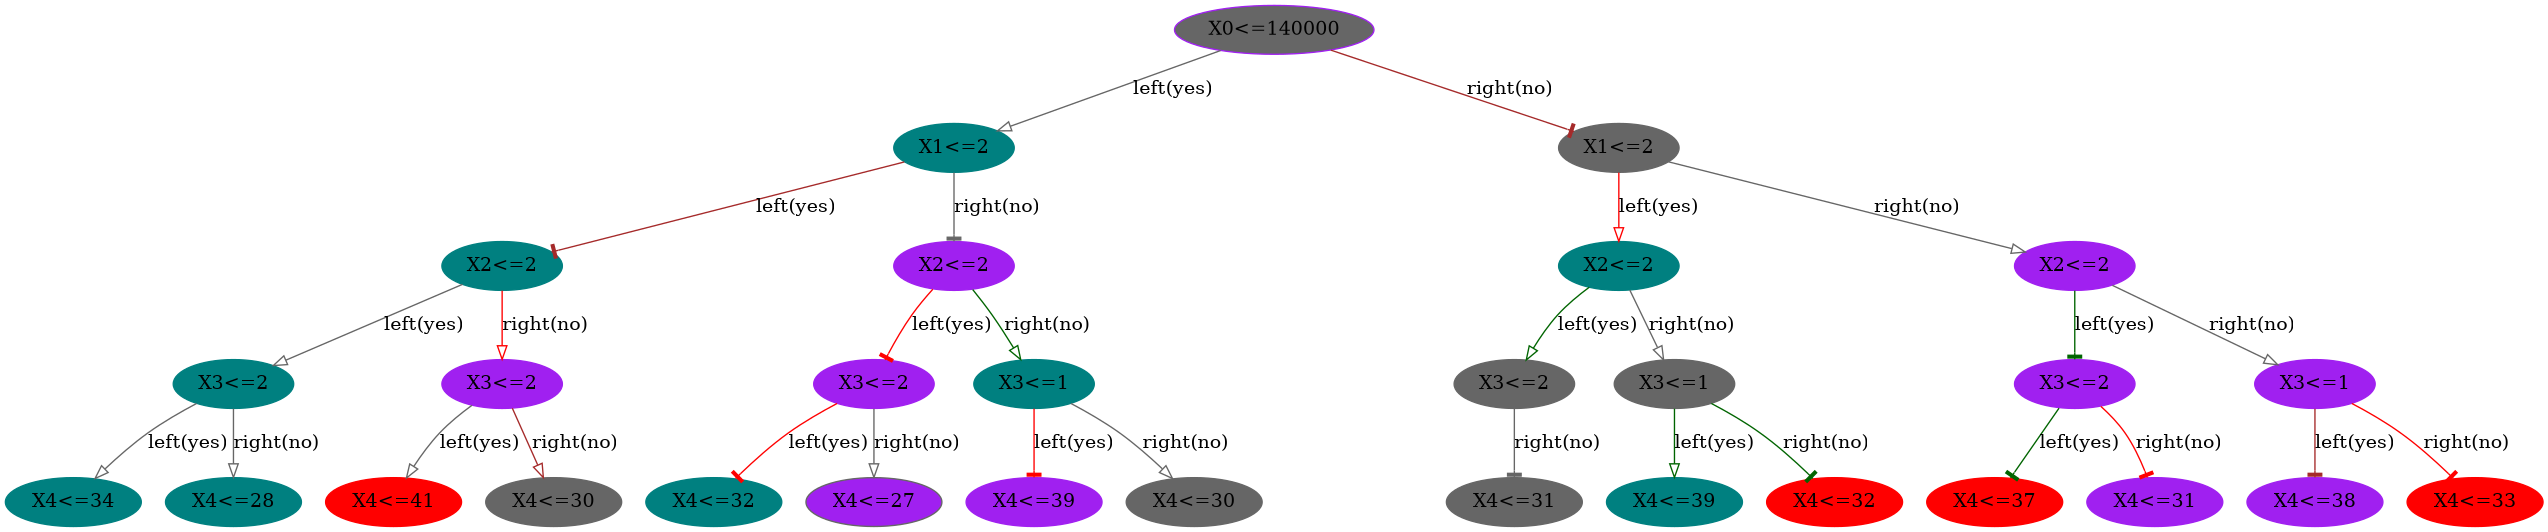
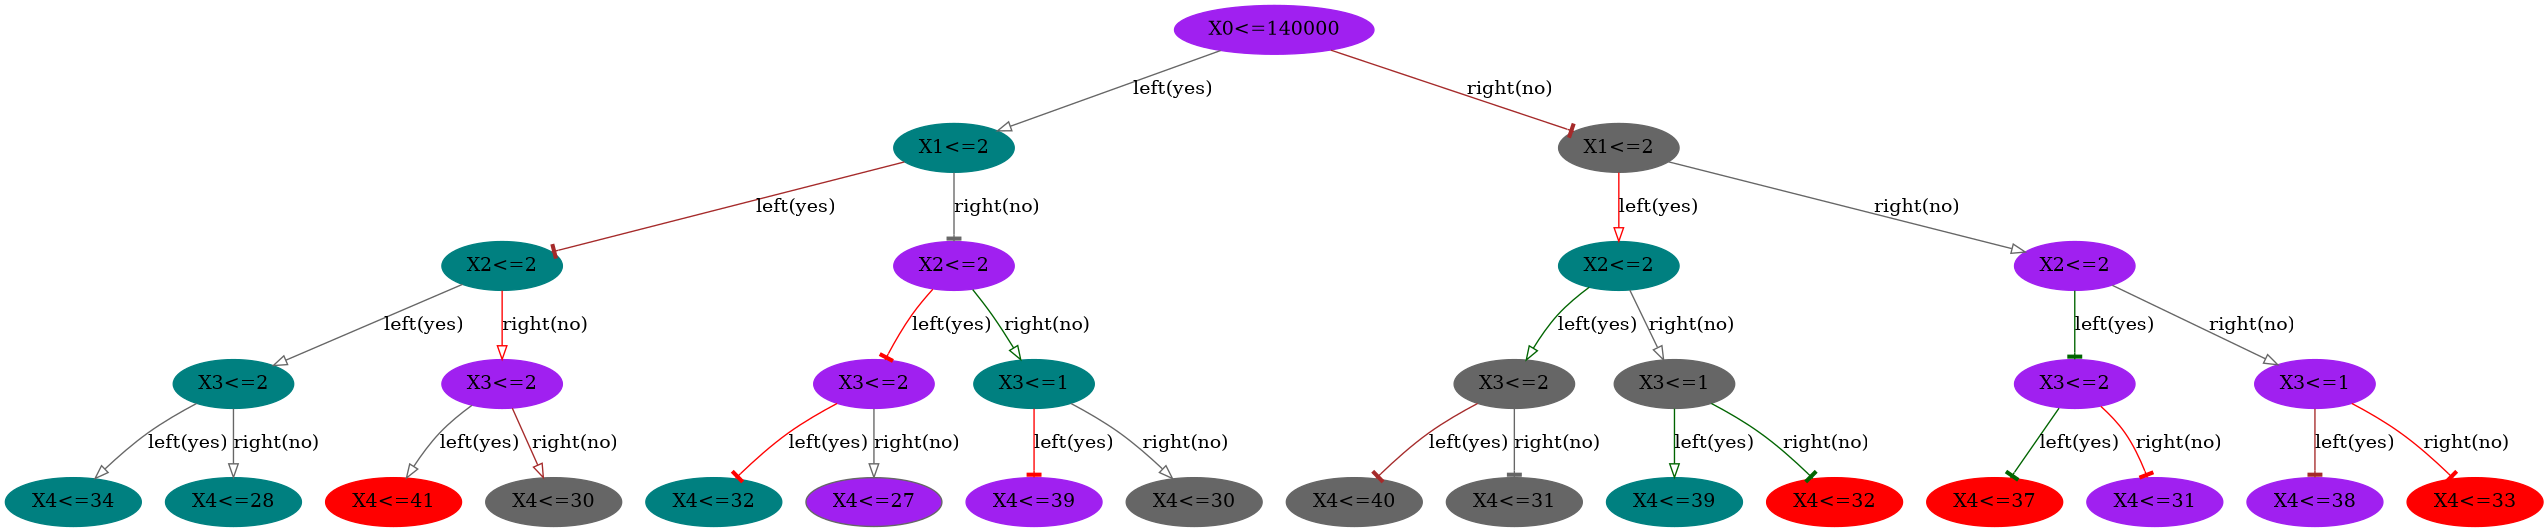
(1274, 30) -> (1274, 30)
none -> (1354, 502)
